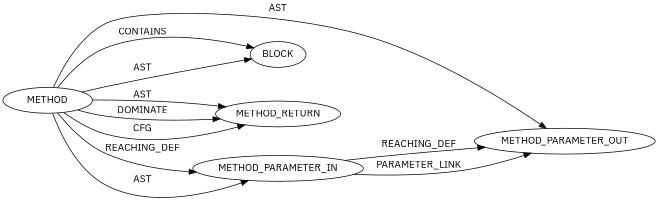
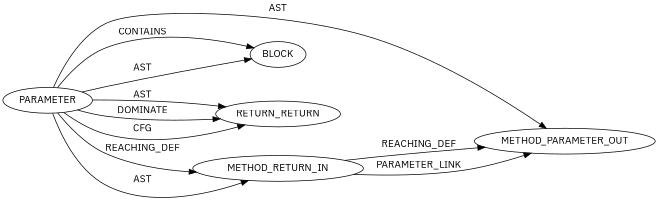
(48, 100) -> (48, 100)
(278, 114) -> (278, 114)
(278, 168) -> (278, 168)
